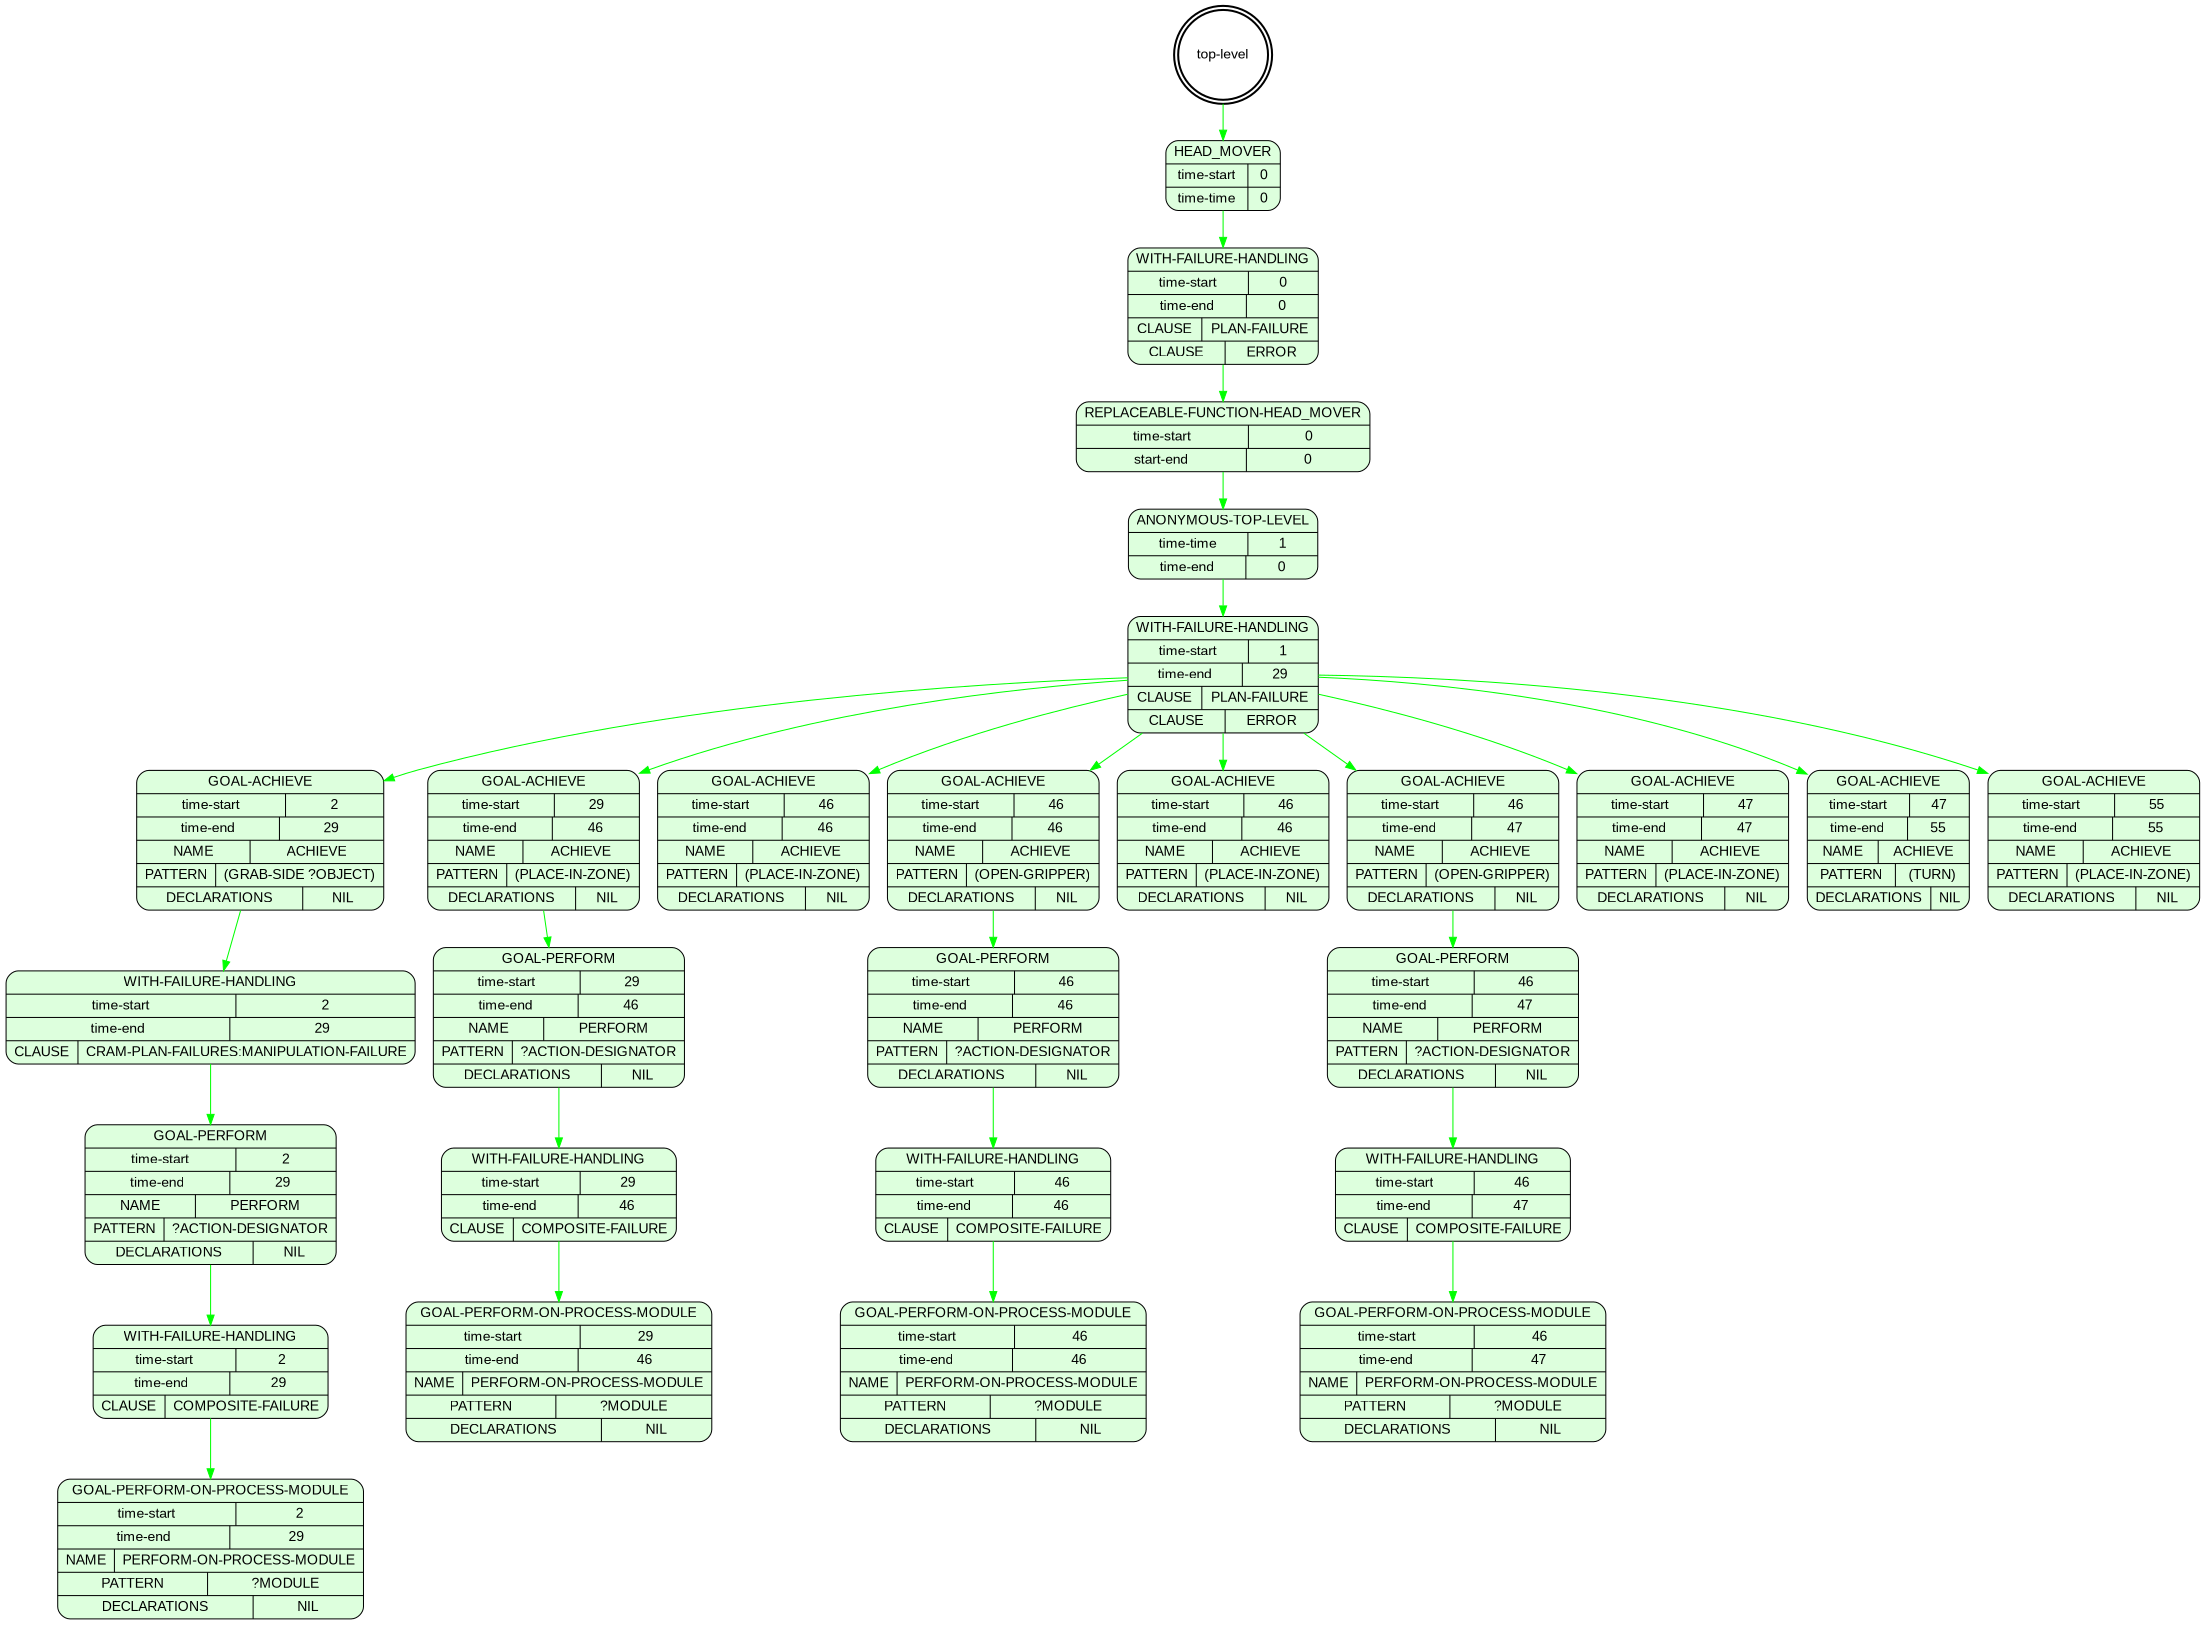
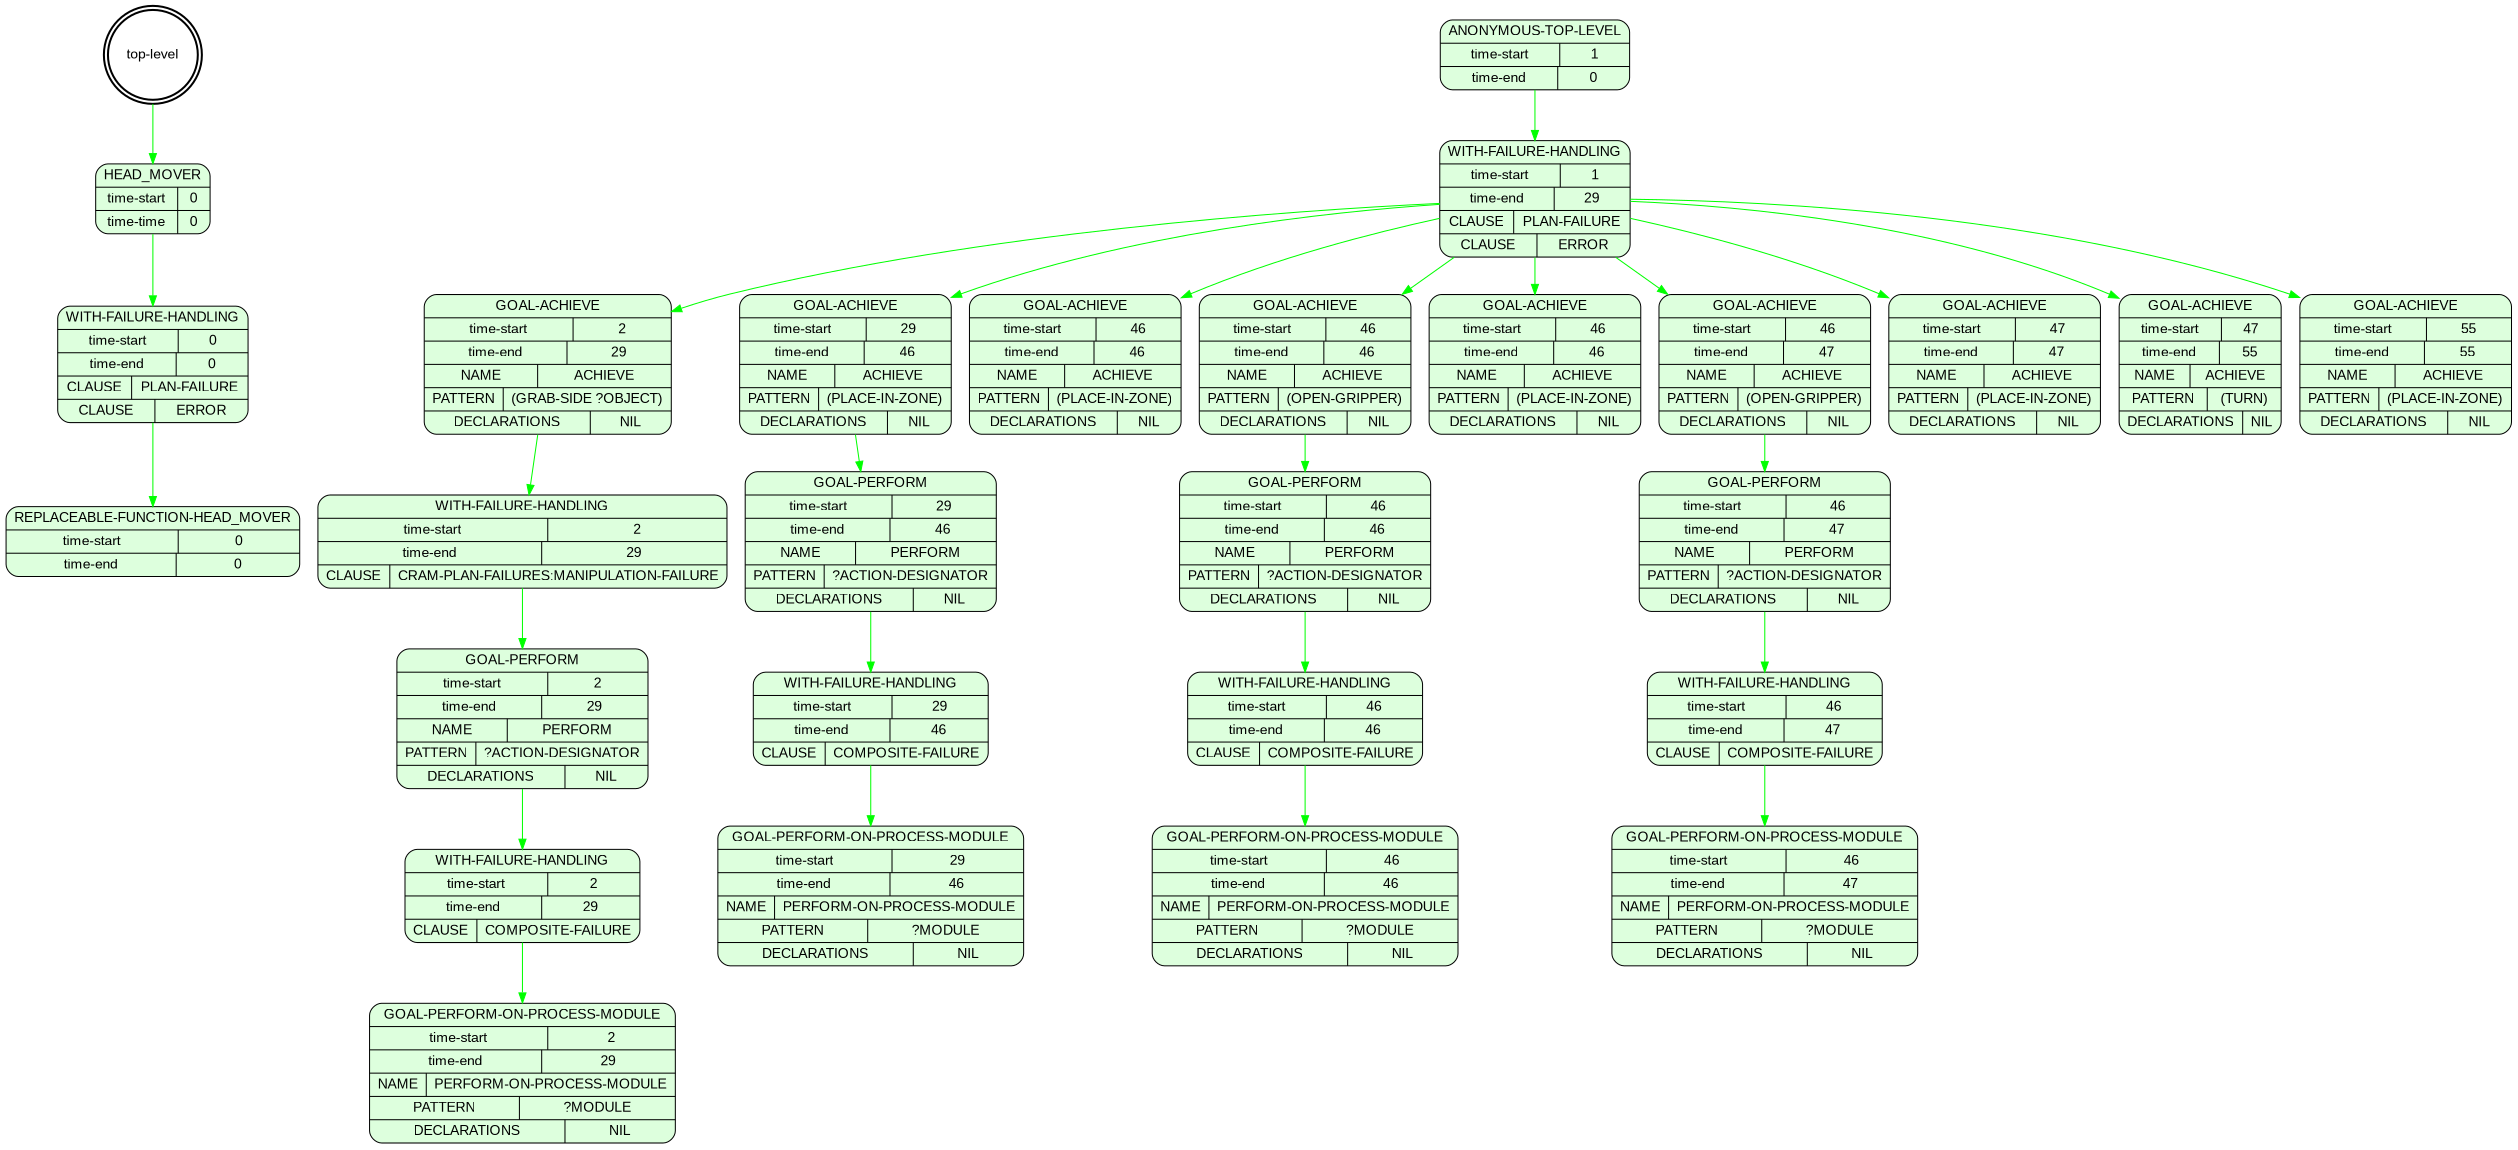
(1161, 460) -> (91, 564)
(1223, 485) -> none
(1188, 544) -> (1500, 54)
